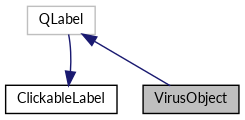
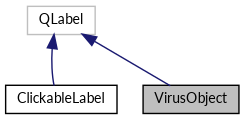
(71, 53) -> (52, 67)
